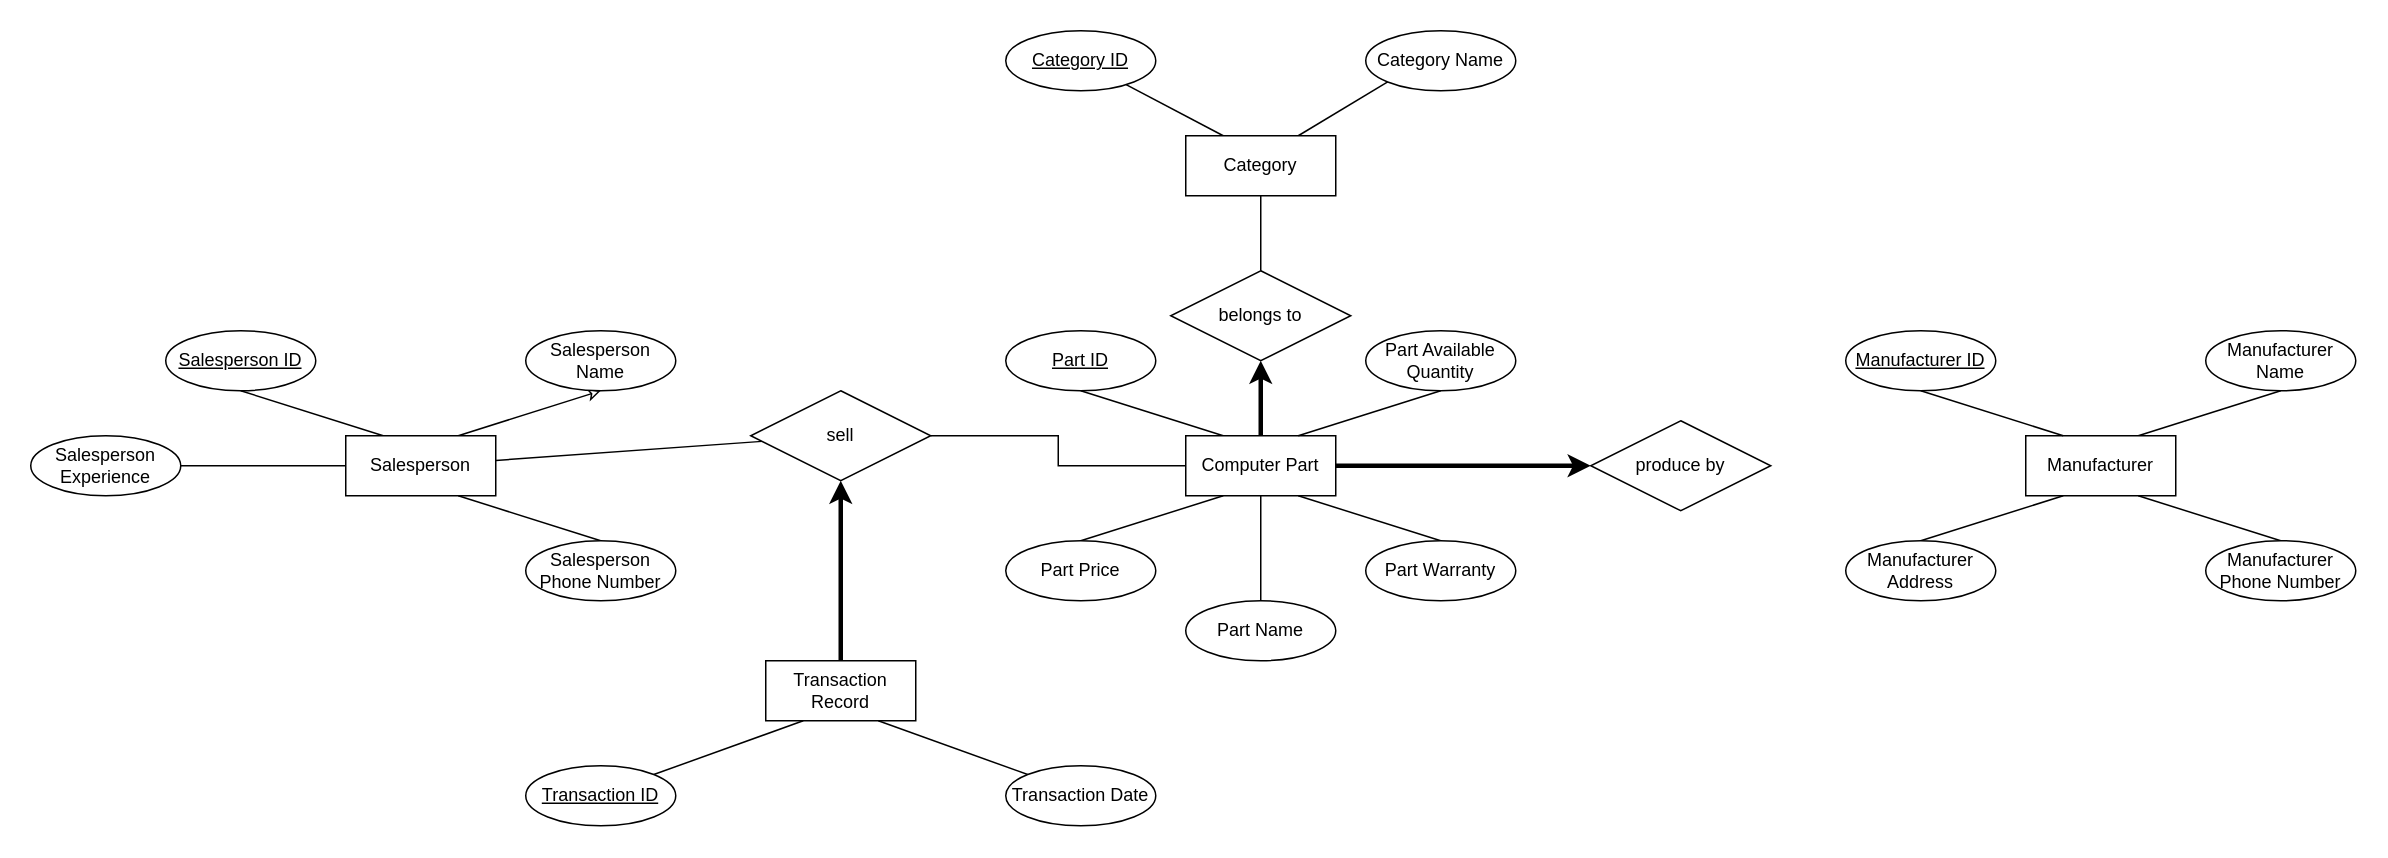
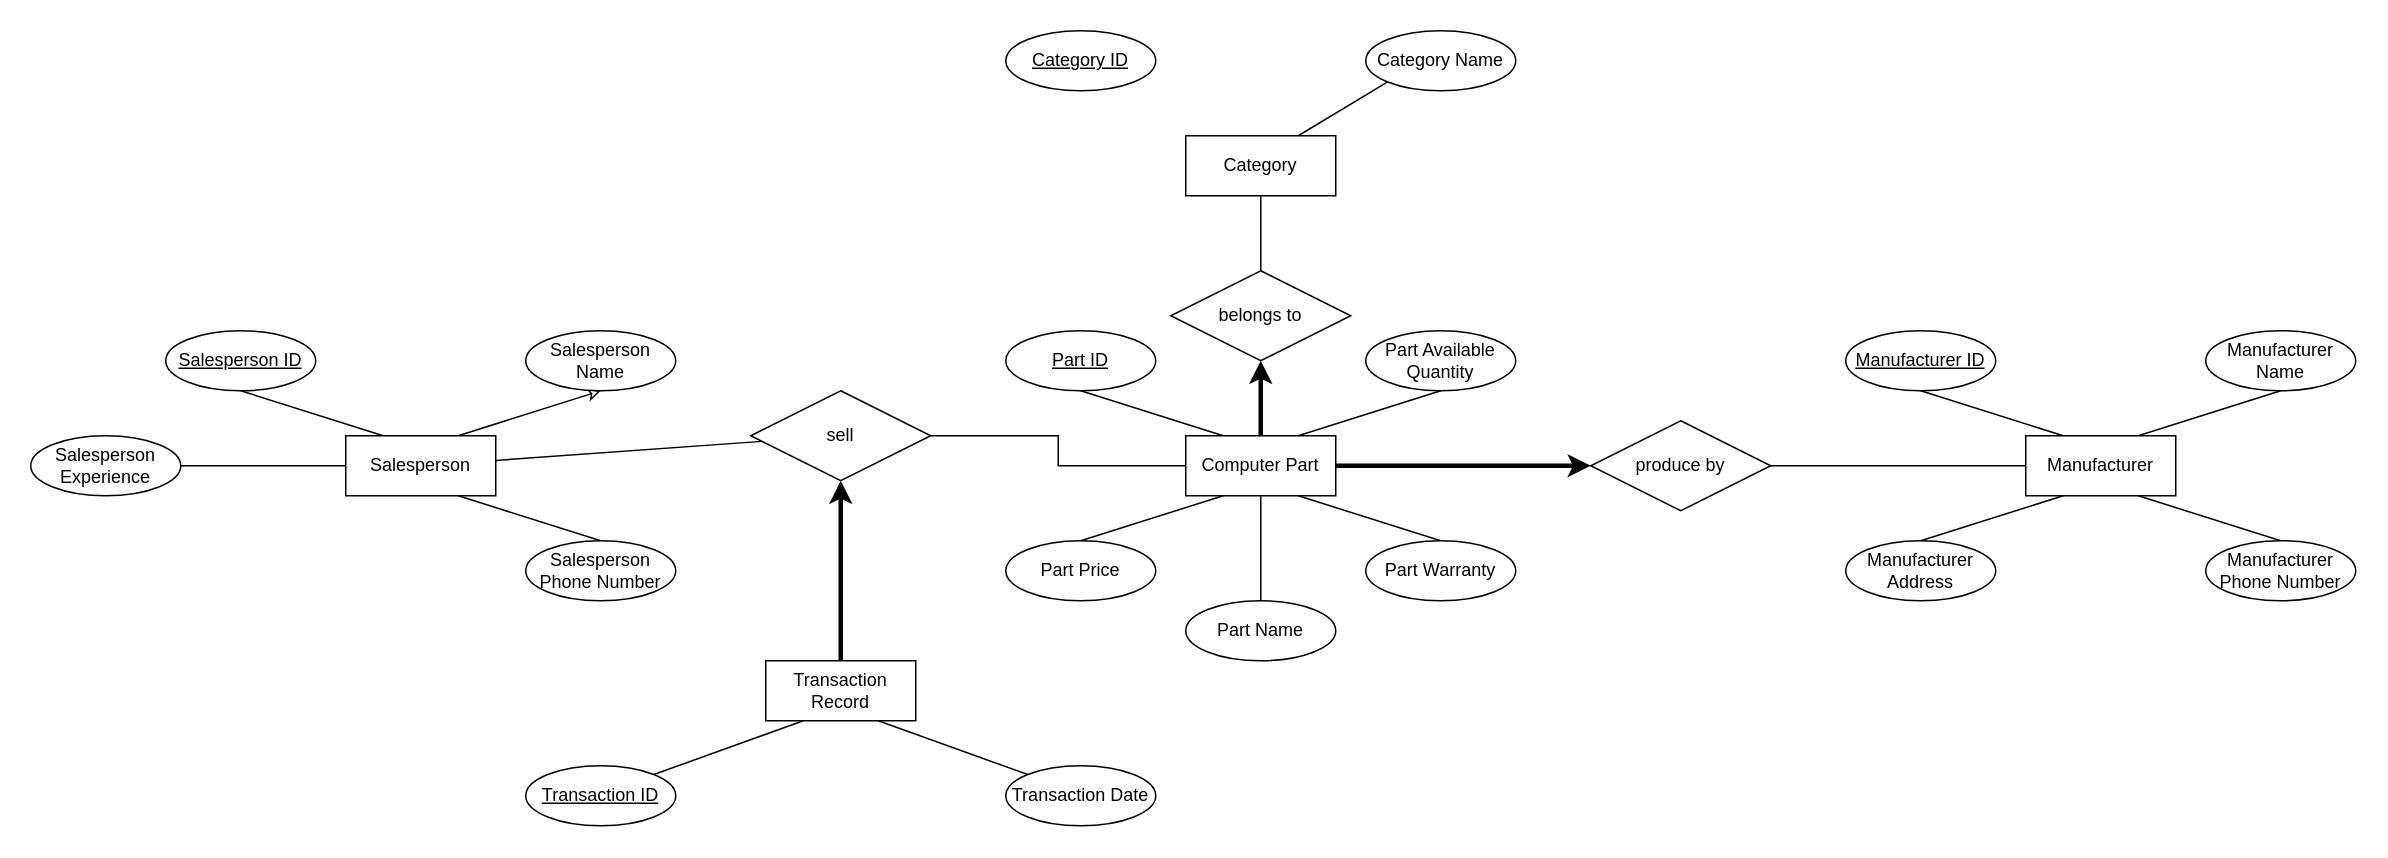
(1175, 110) -> none
none -> (1898, 466)
